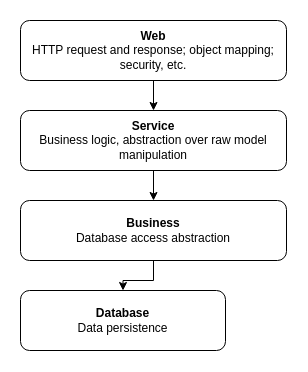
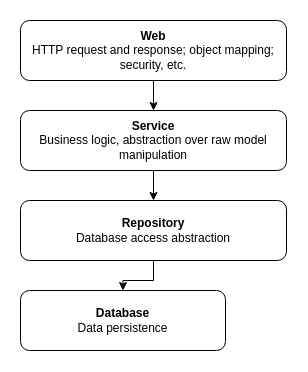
(154, 231) -> (154, 231)
